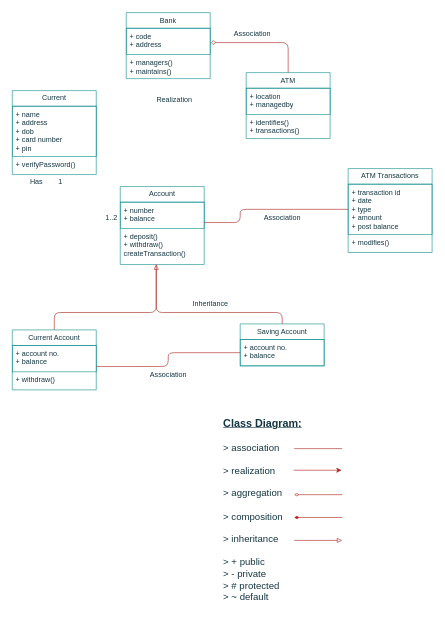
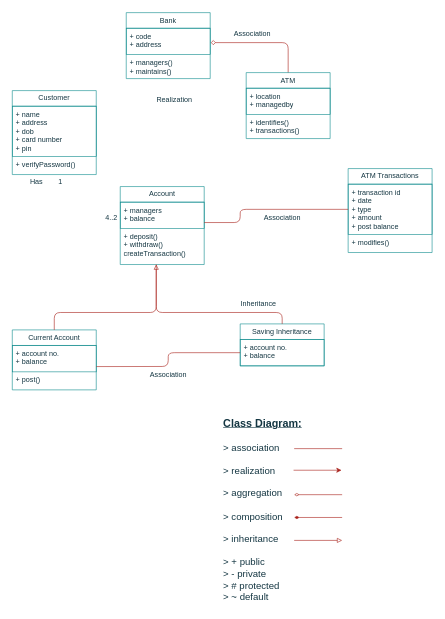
(54, 98) -> (54, 98)
(140, 215) -> (143, 215)
(112, 218) -> (112, 218)
(210, 303) -> (258, 303)
(282, 332) -> (282, 332)
(38, 380) -> (31, 380)
